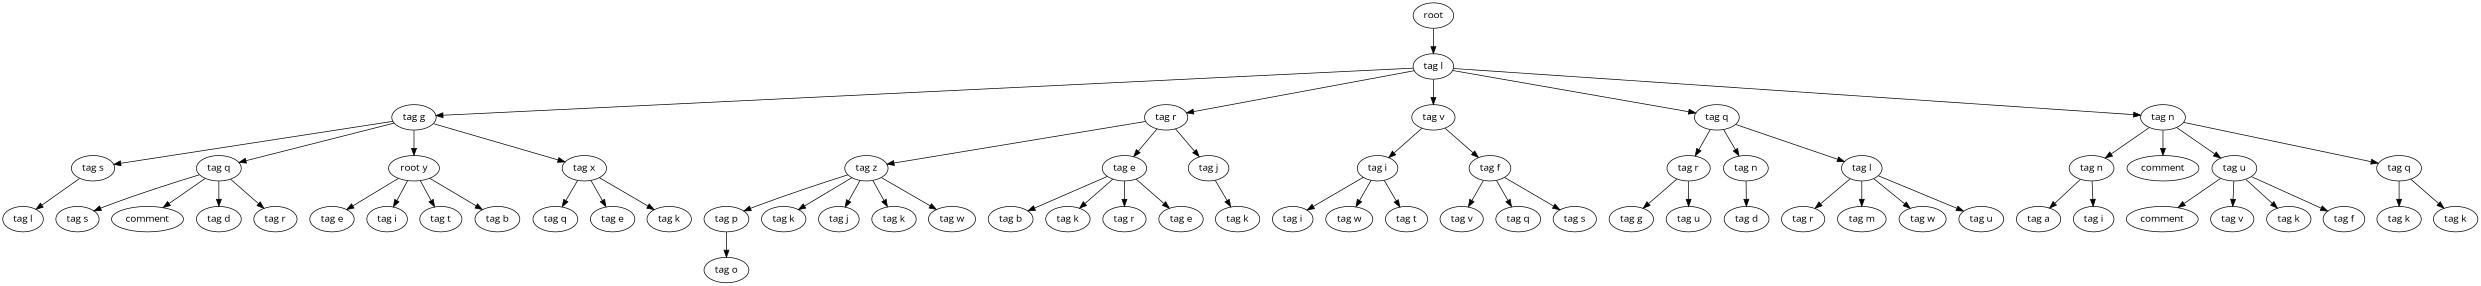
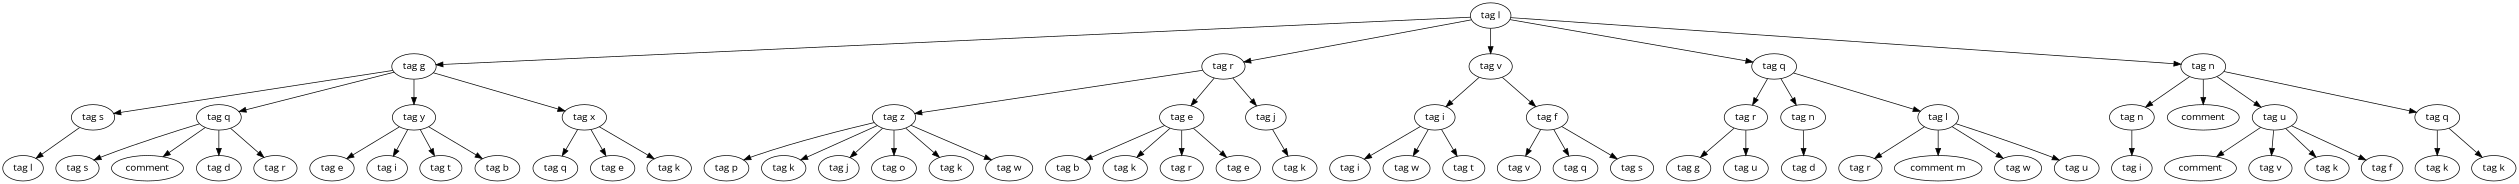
(1433, 16) -> none
(414, 168) -> (414, 117)
(1862, 219) -> (1938, 168)
(2039, 219) -> none
(726, 241) -> (894, 139)
